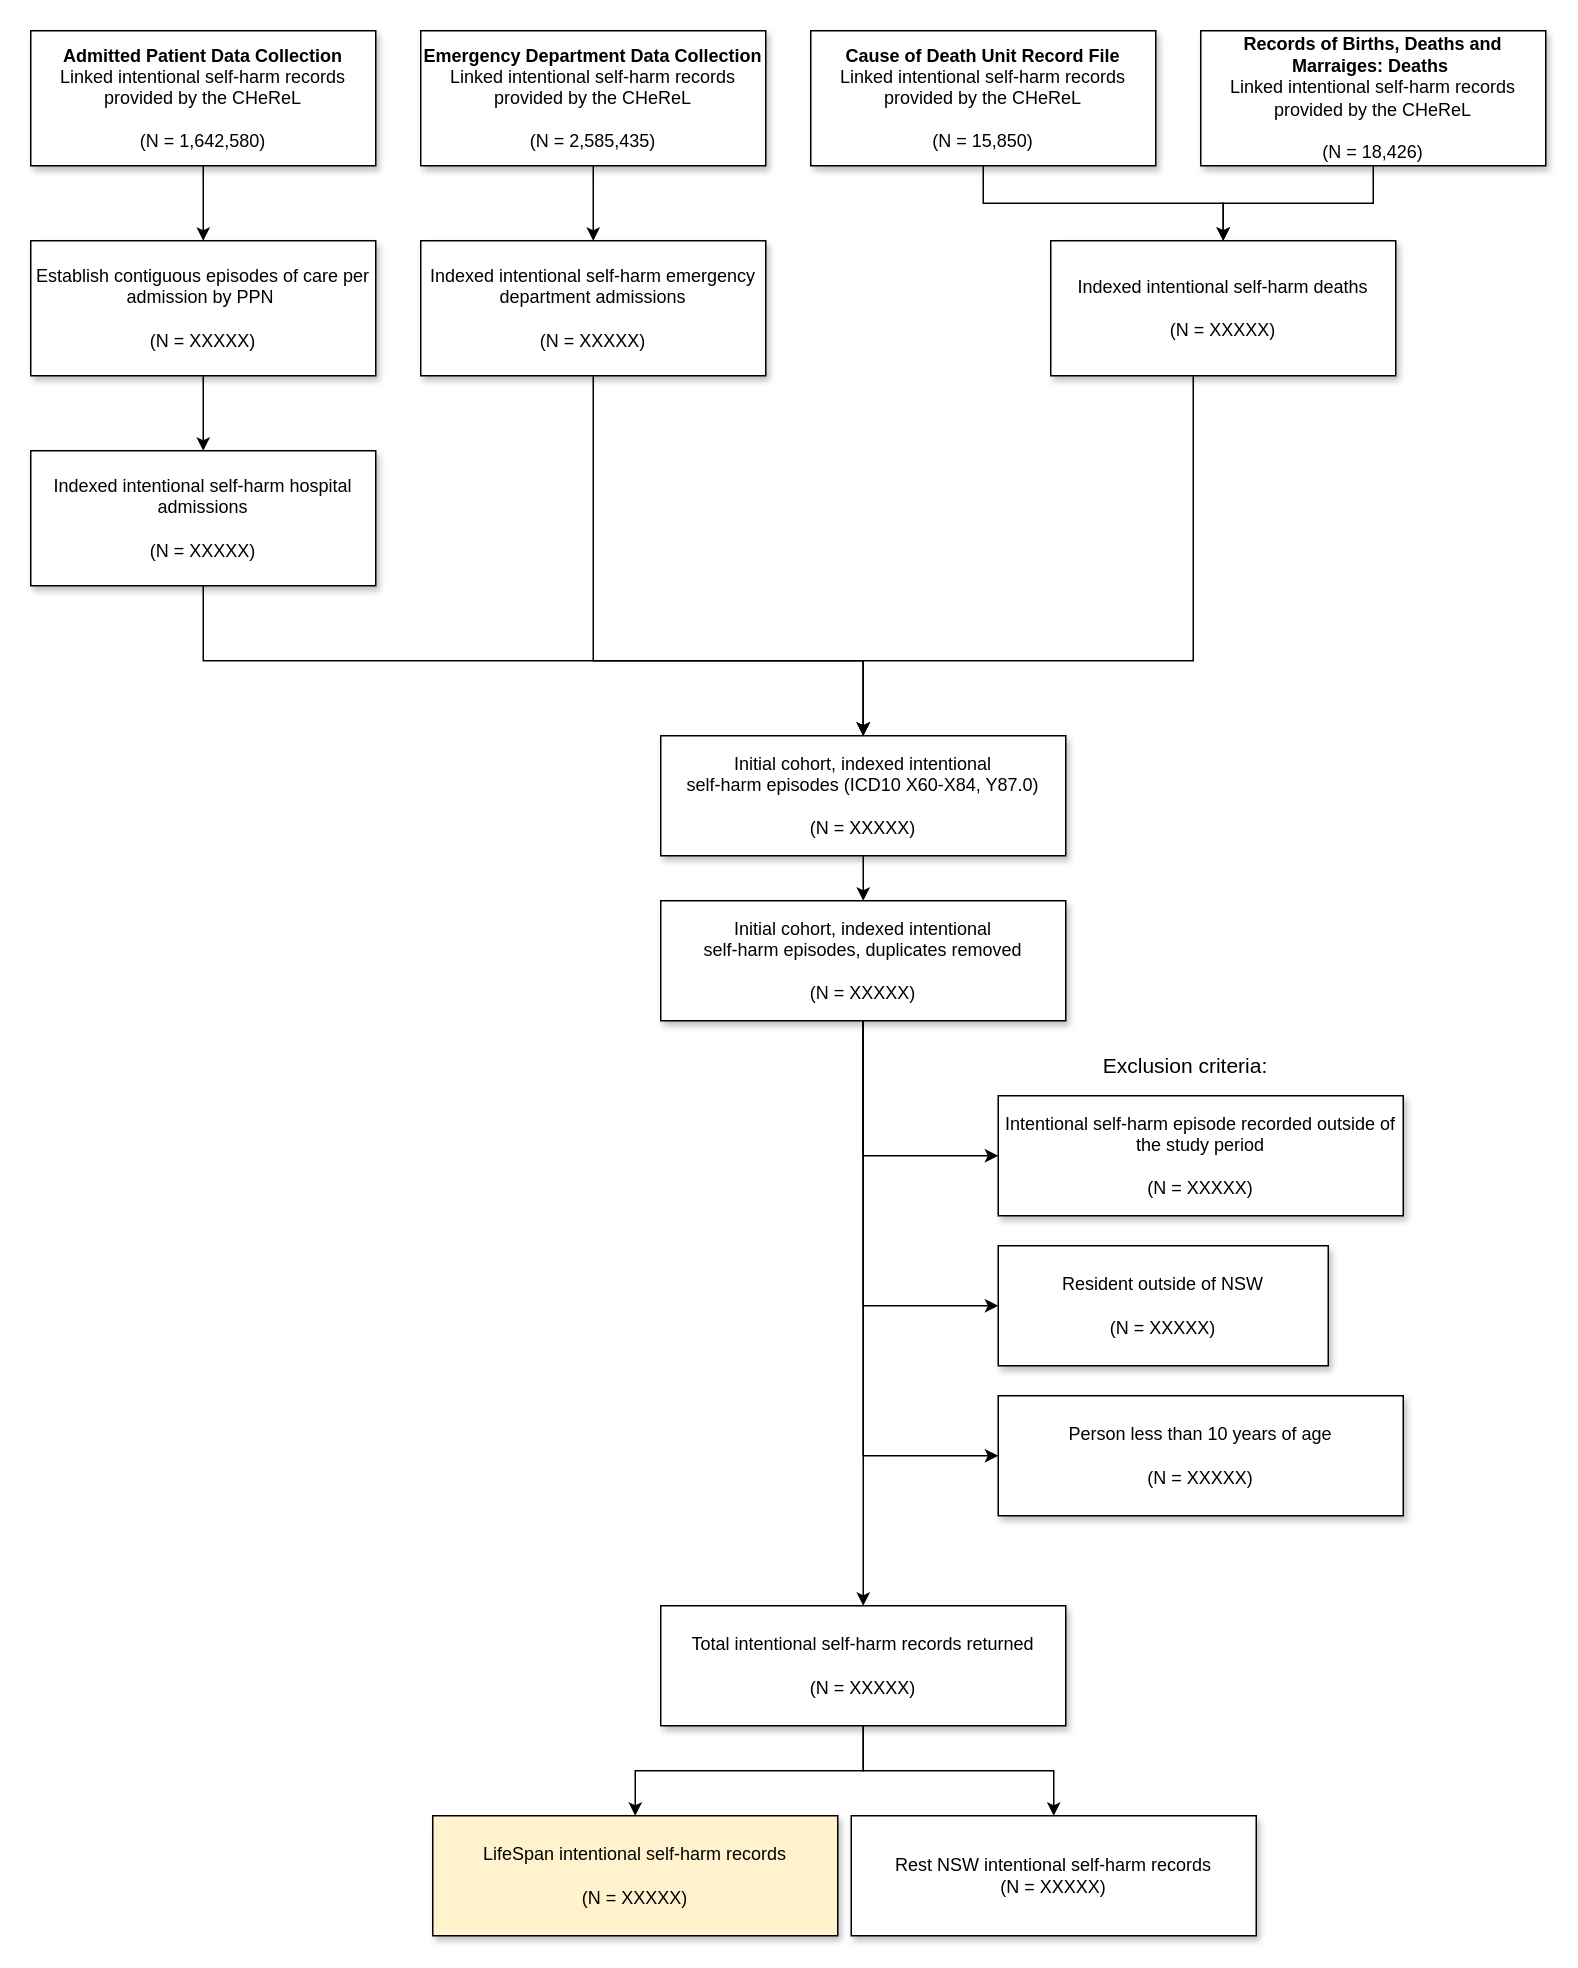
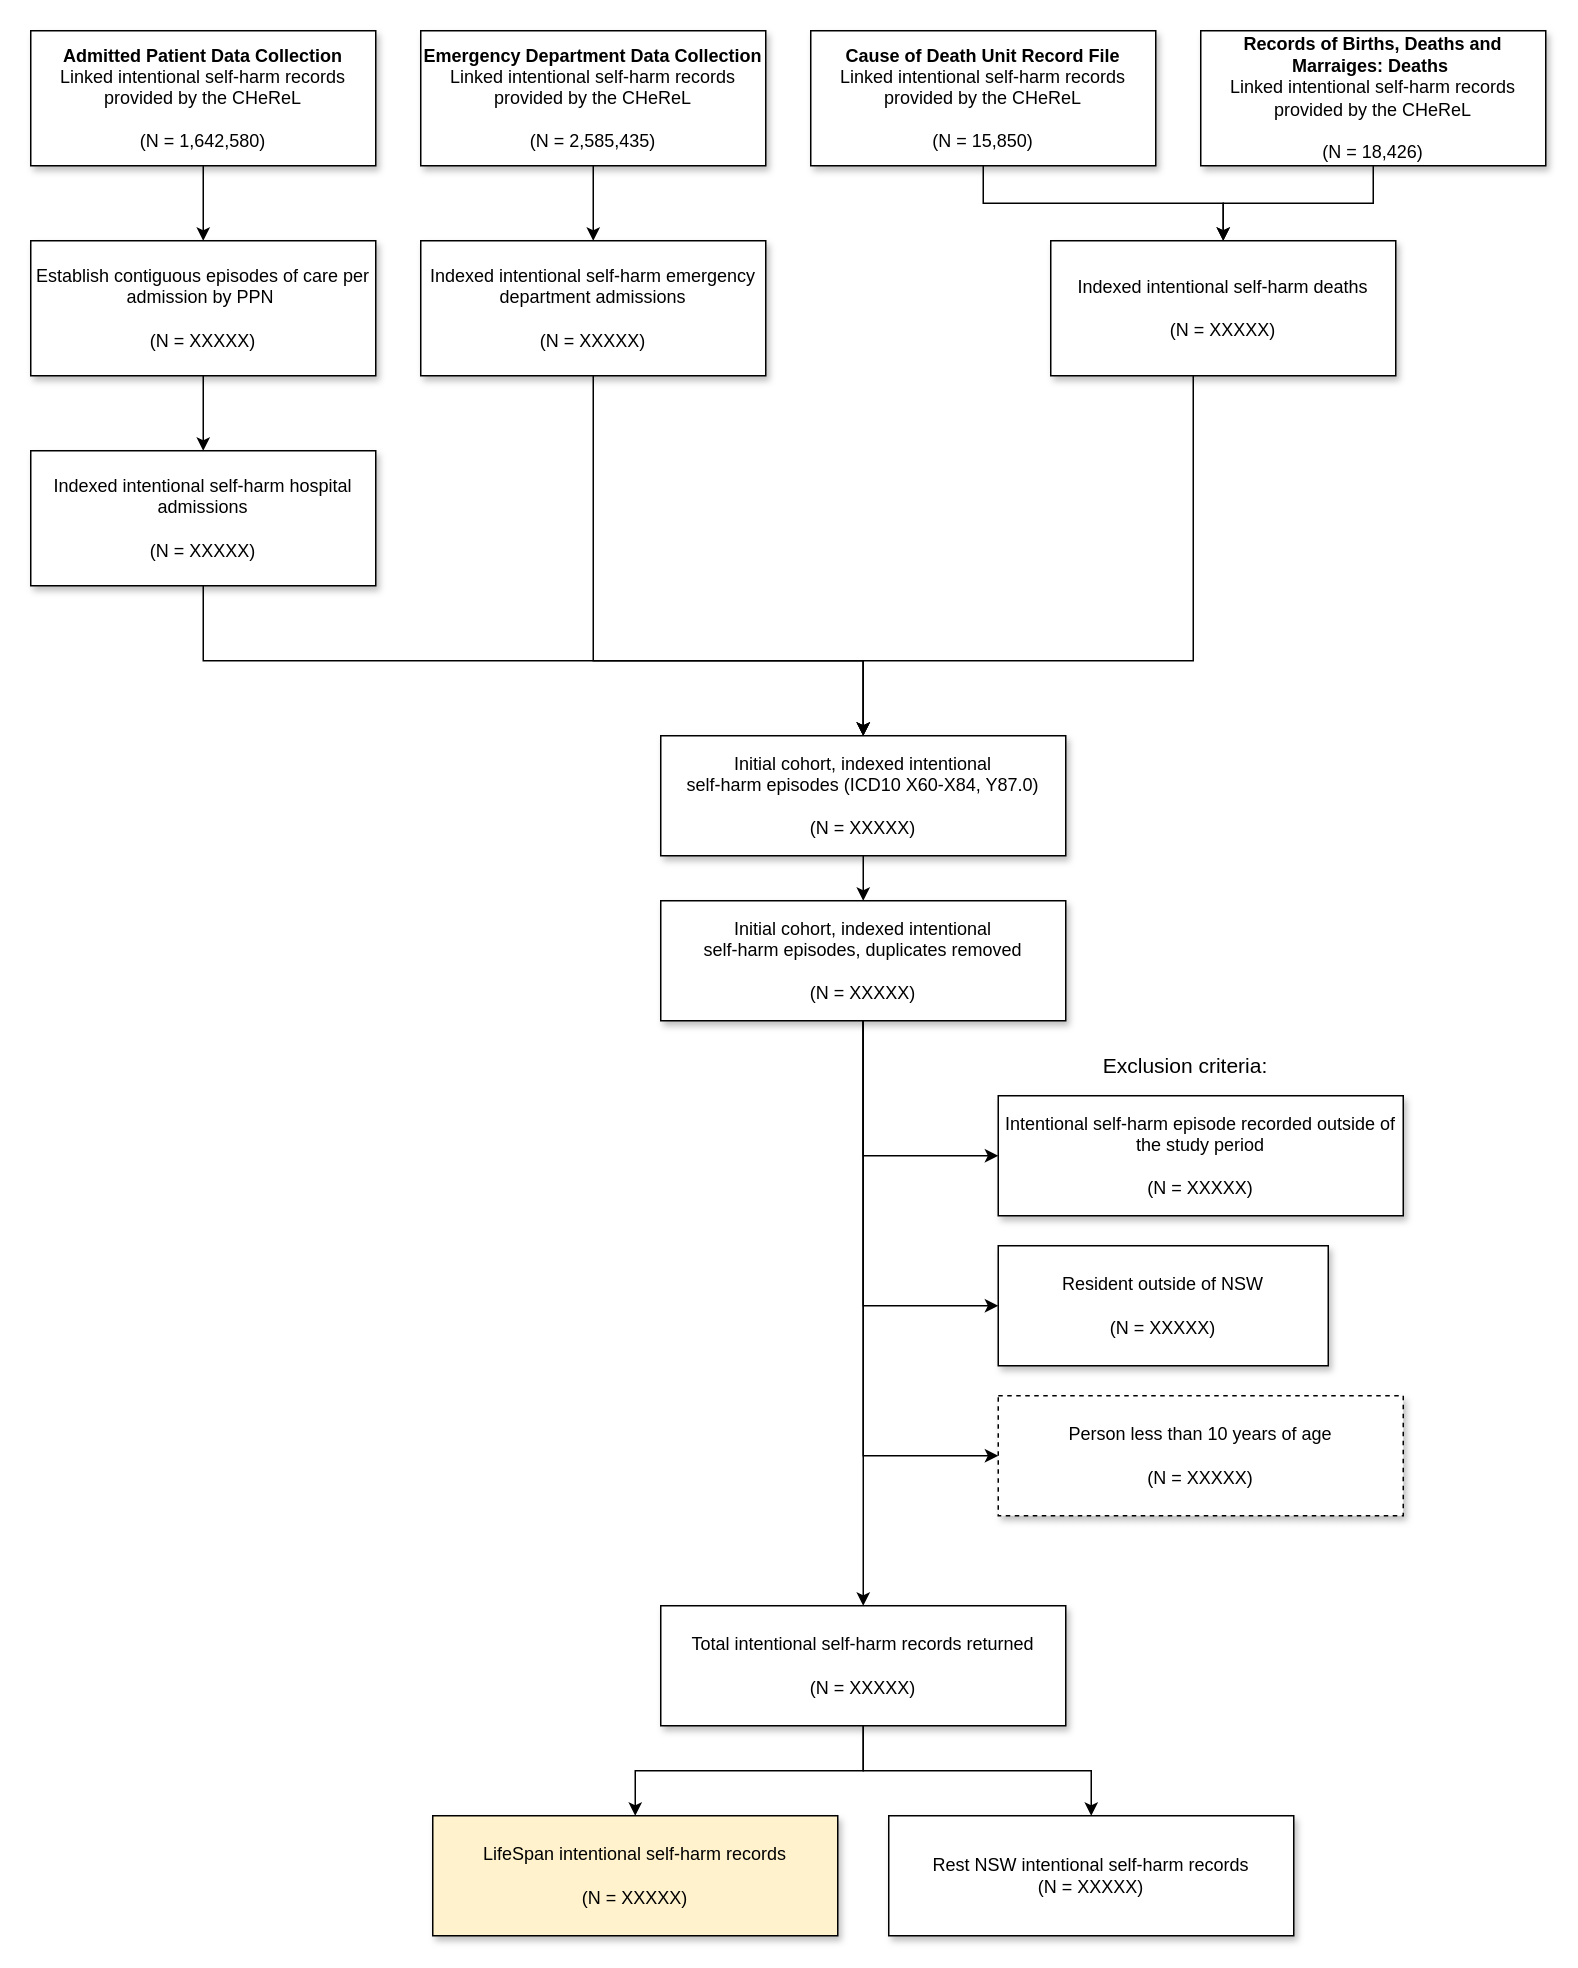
(1201, 1456) -> (1201, 1456)
(1054, 1876) -> (1091, 1876)
